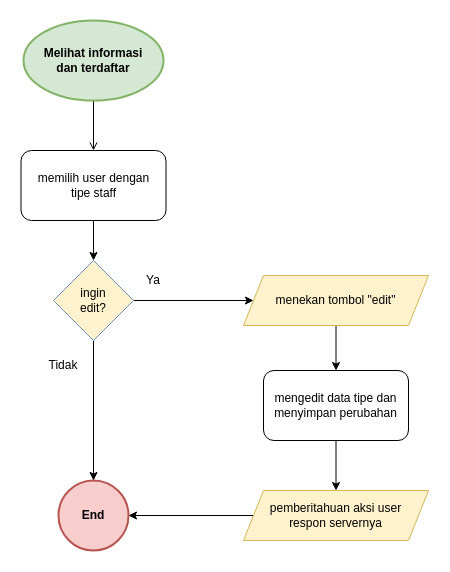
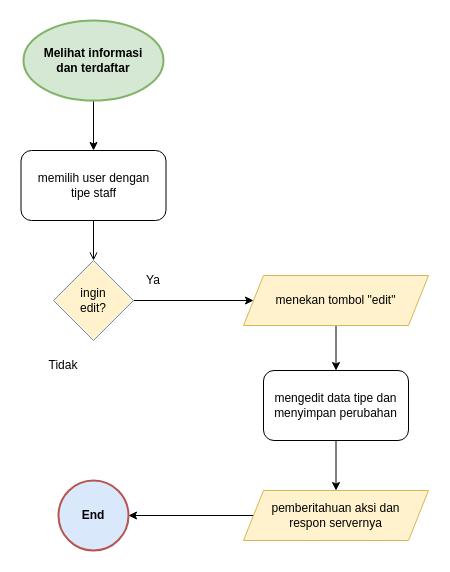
(94, 143) -> (94, 142)
(94, 252) -> (94, 253)
(94, 407) -> none
(94, 516) -> (94, 516)
(336, 516) -> (336, 516)
